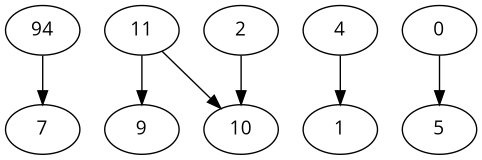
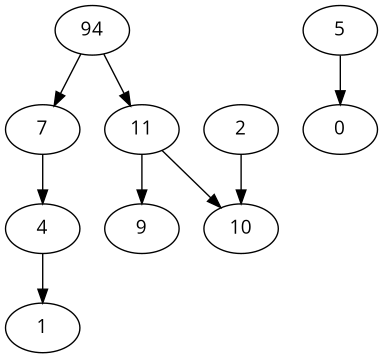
(440, 73) -> (340, 73)
none -> (114, 74)
none -> (43, 172)
